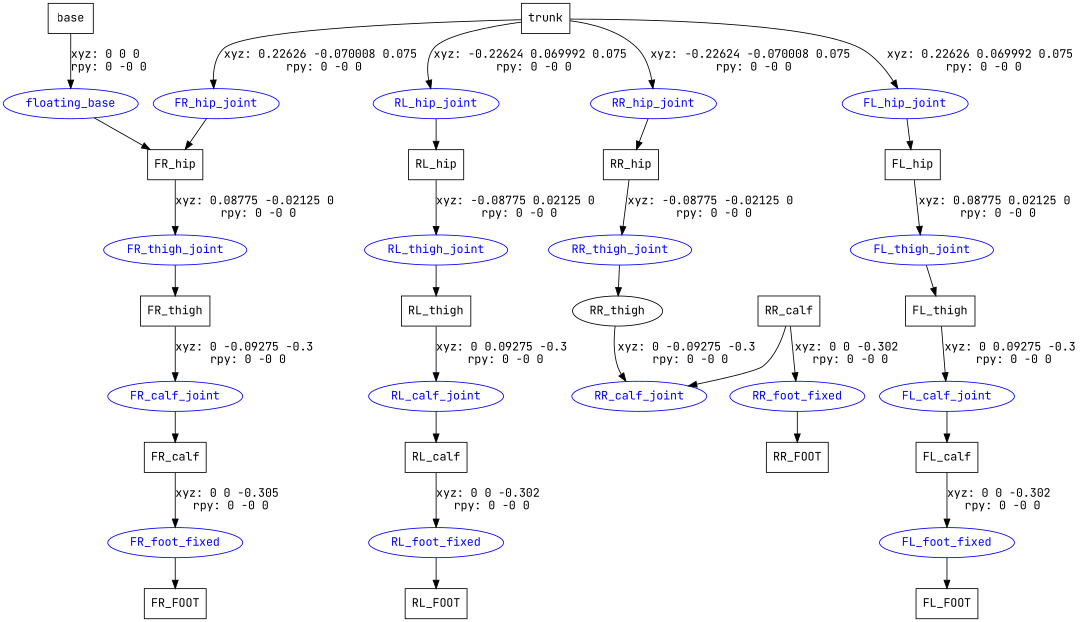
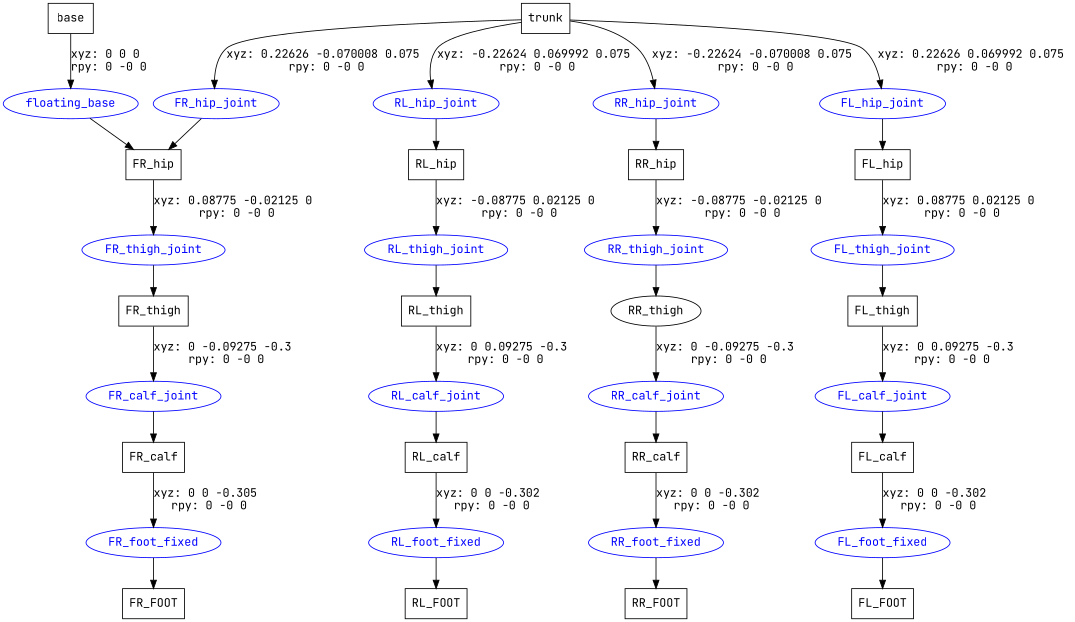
(753, 371) -> (656, 423)
